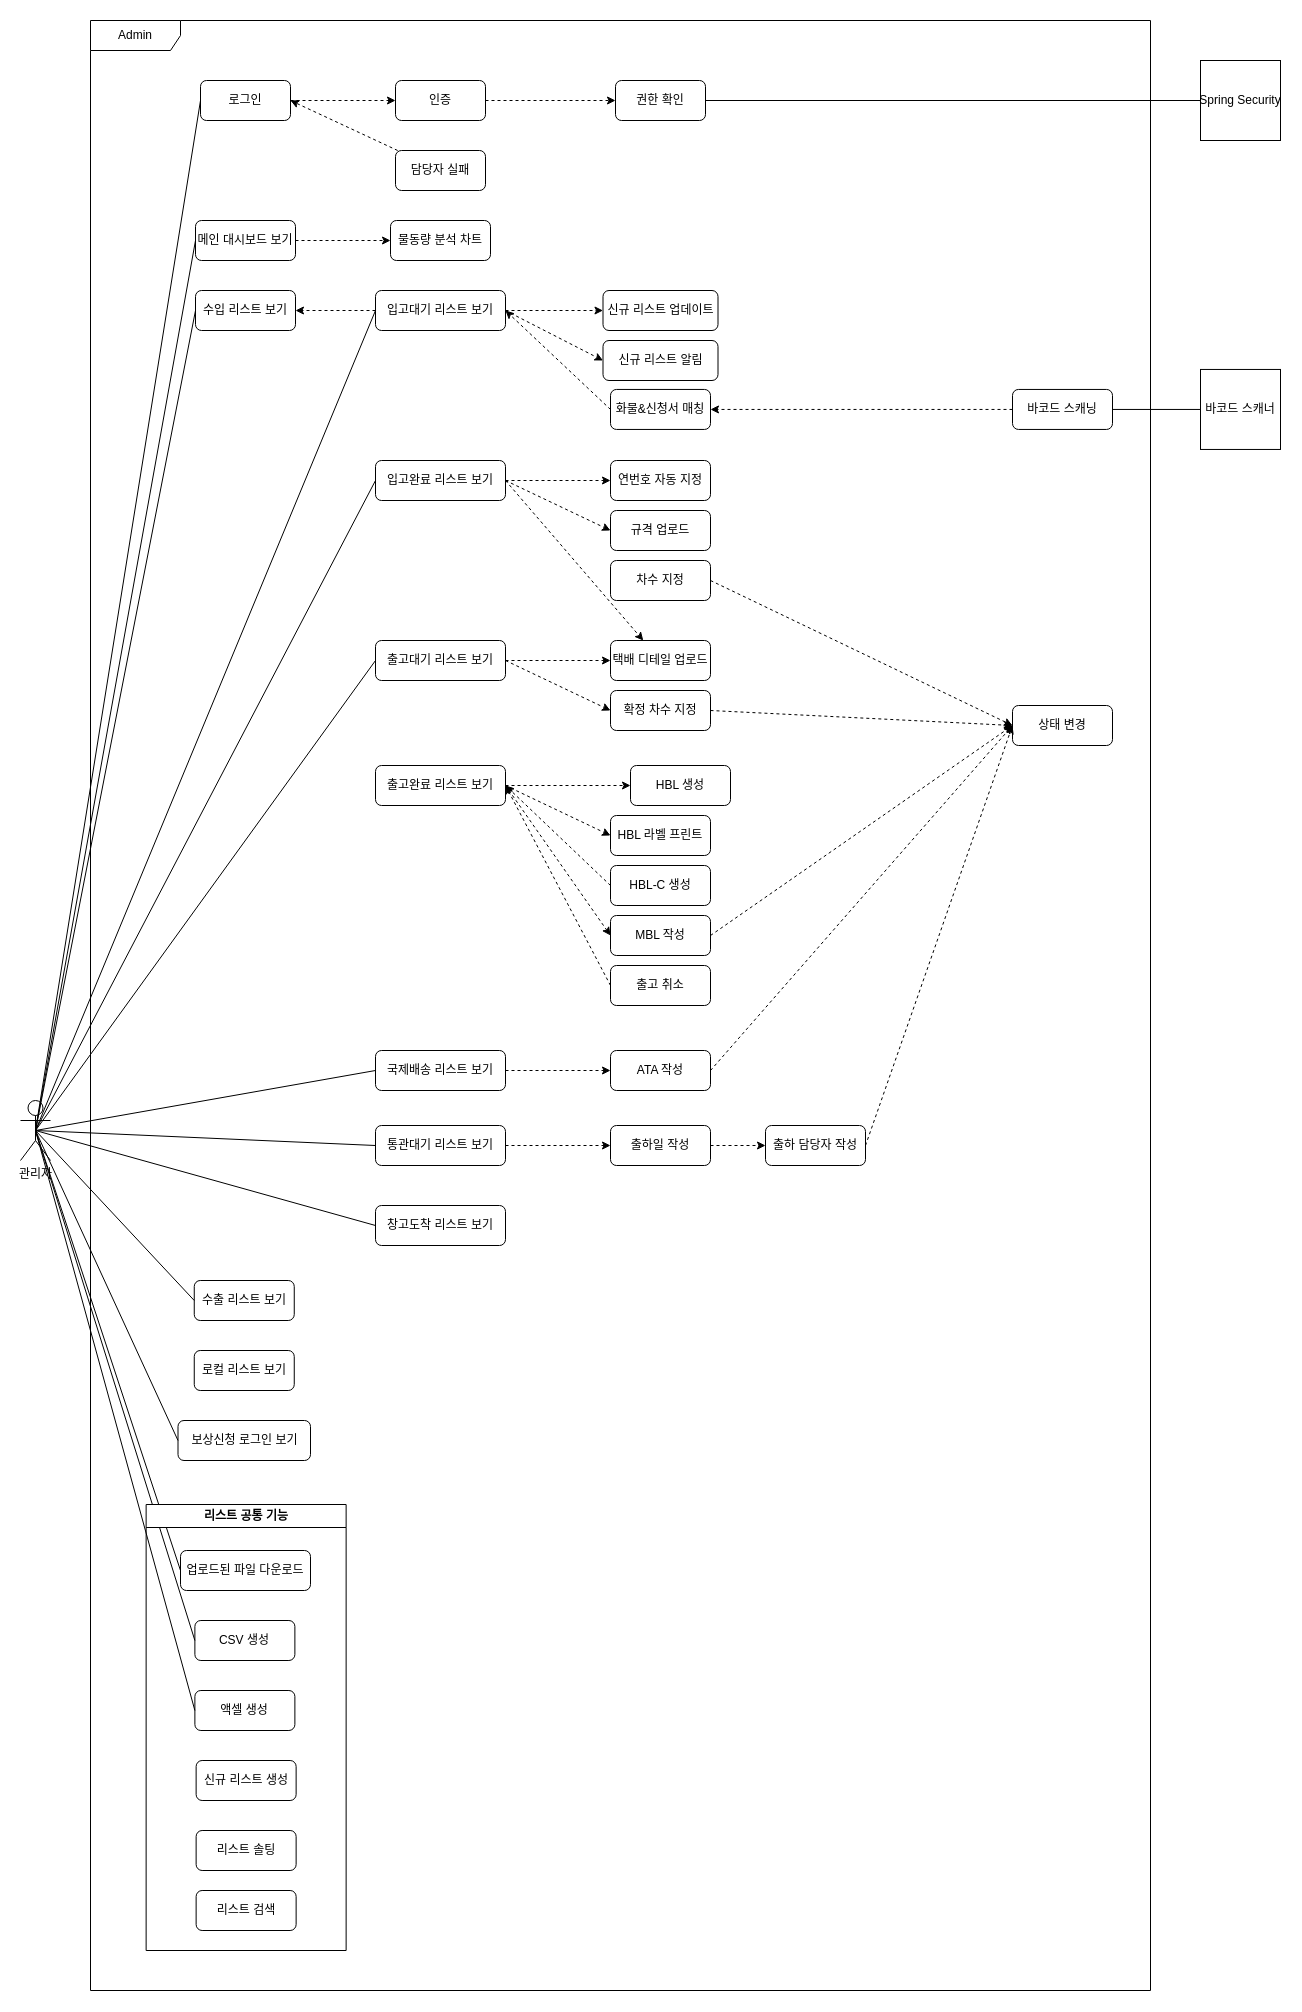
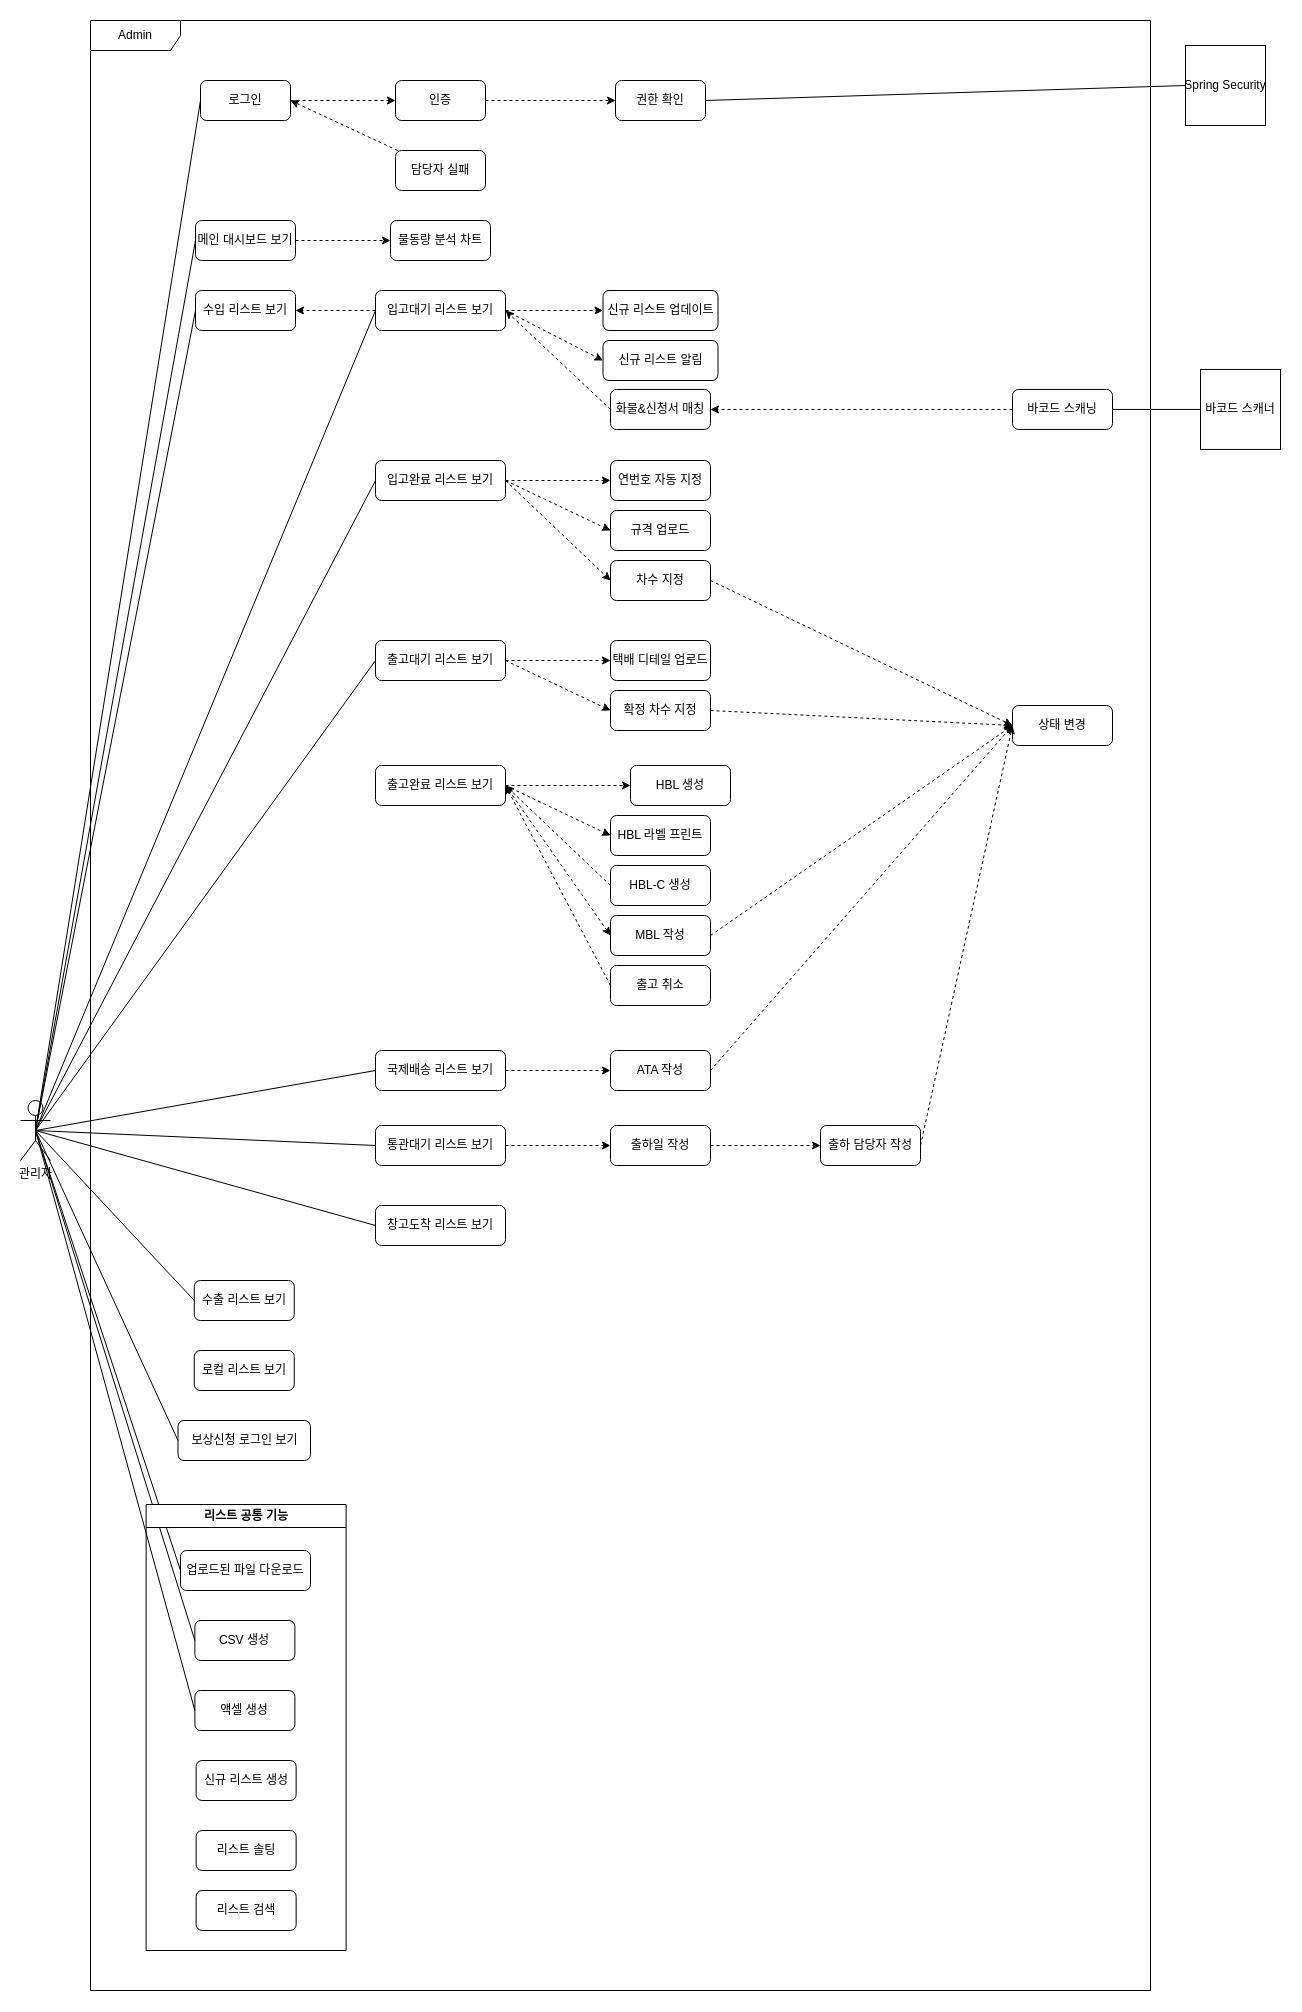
(1241, 101) -> (1226, 86)
(573, 559) -> (556, 529)
(816, 1146) -> (871, 1146)
